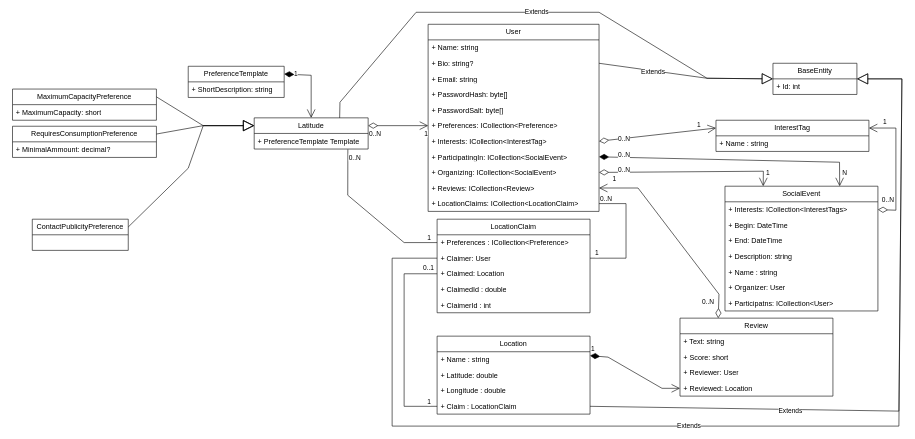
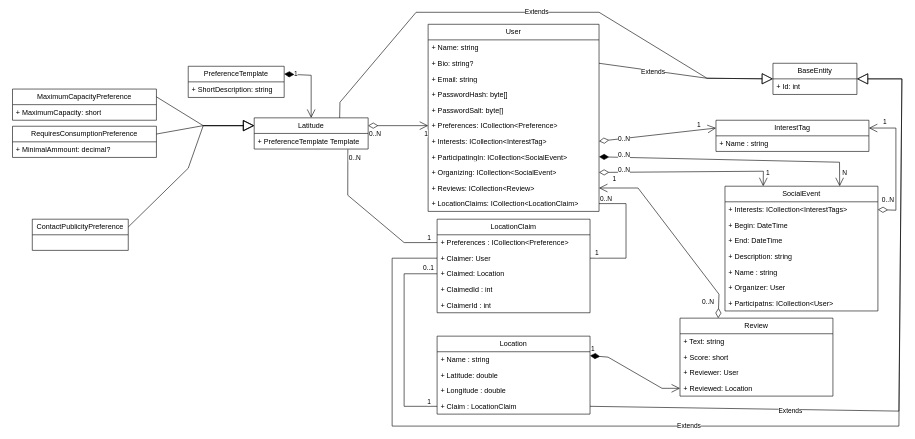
(474, 290) -> (468, 290)
